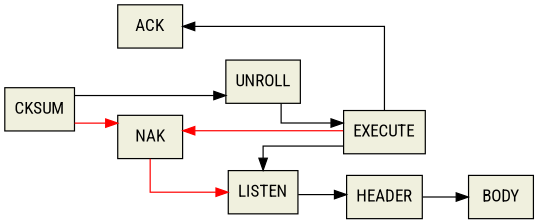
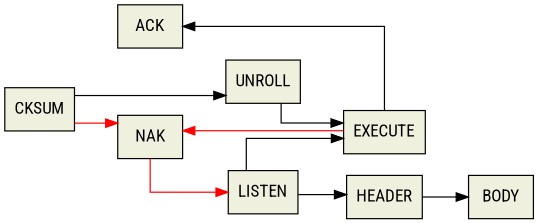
(297, 146) -> (273, 138)
